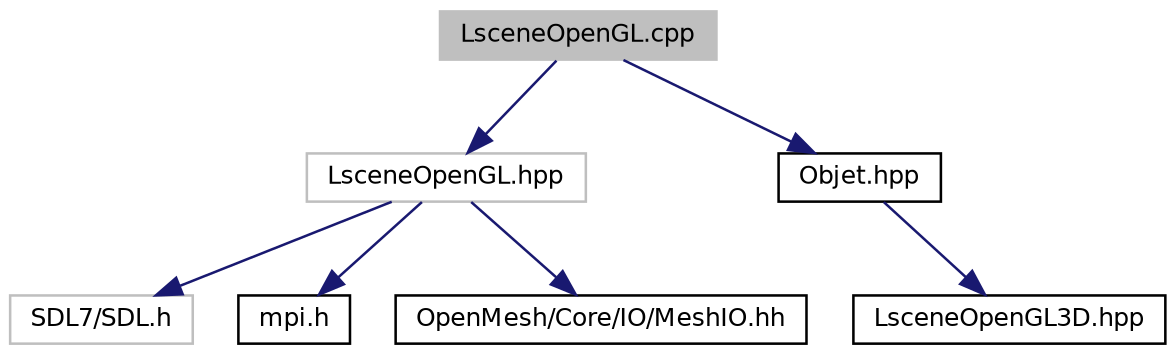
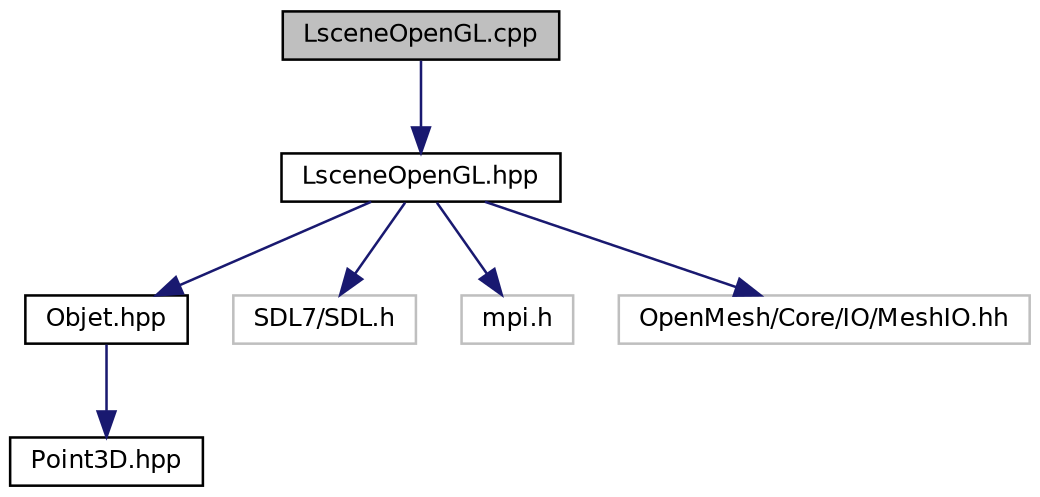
(578, 36) -> (421, 36)
(707, 101) -> (275, 243)
(446, 178) -> (421, 178)
(294, 320) -> (517, 320)
(601, 320) -> (824, 320)
(1009, 320) -> (107, 462)
